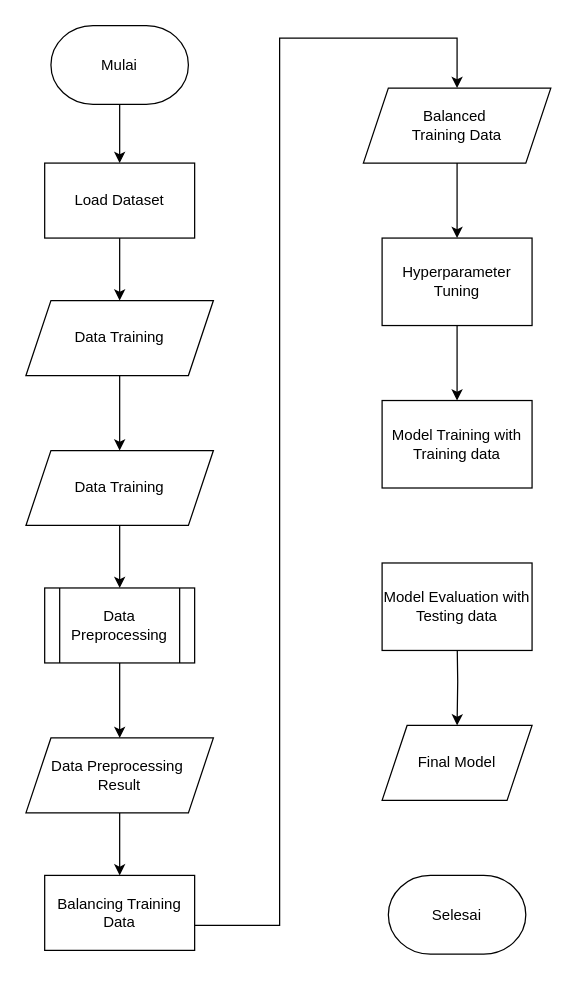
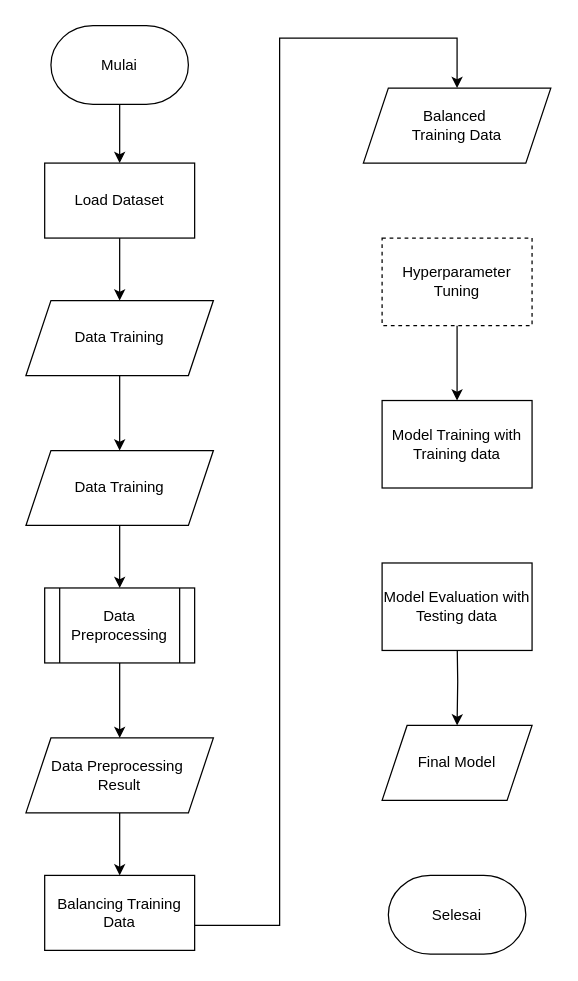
(457, 196) -> none
(457, 282) -> (457, 282)
